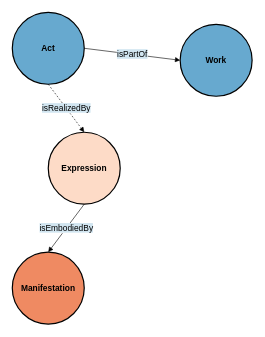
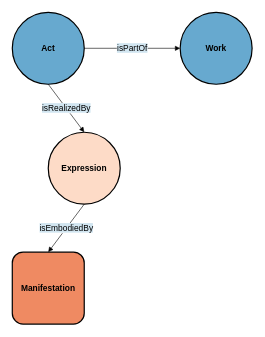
(216, 60) -> (216, 48)
(55, 93) -> (55, 93)
(48, 288) -> (48, 288)
